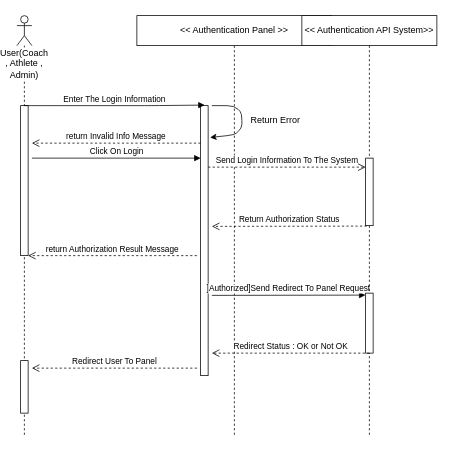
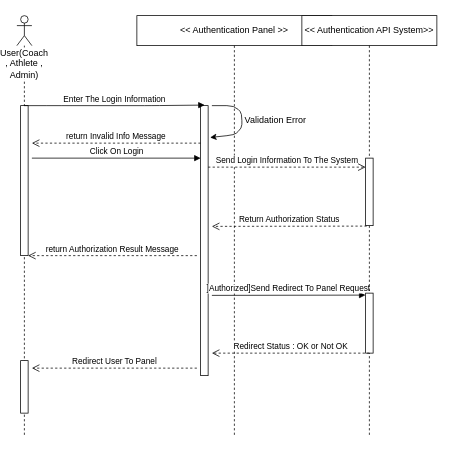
(276, 120) -> (276, 120)
